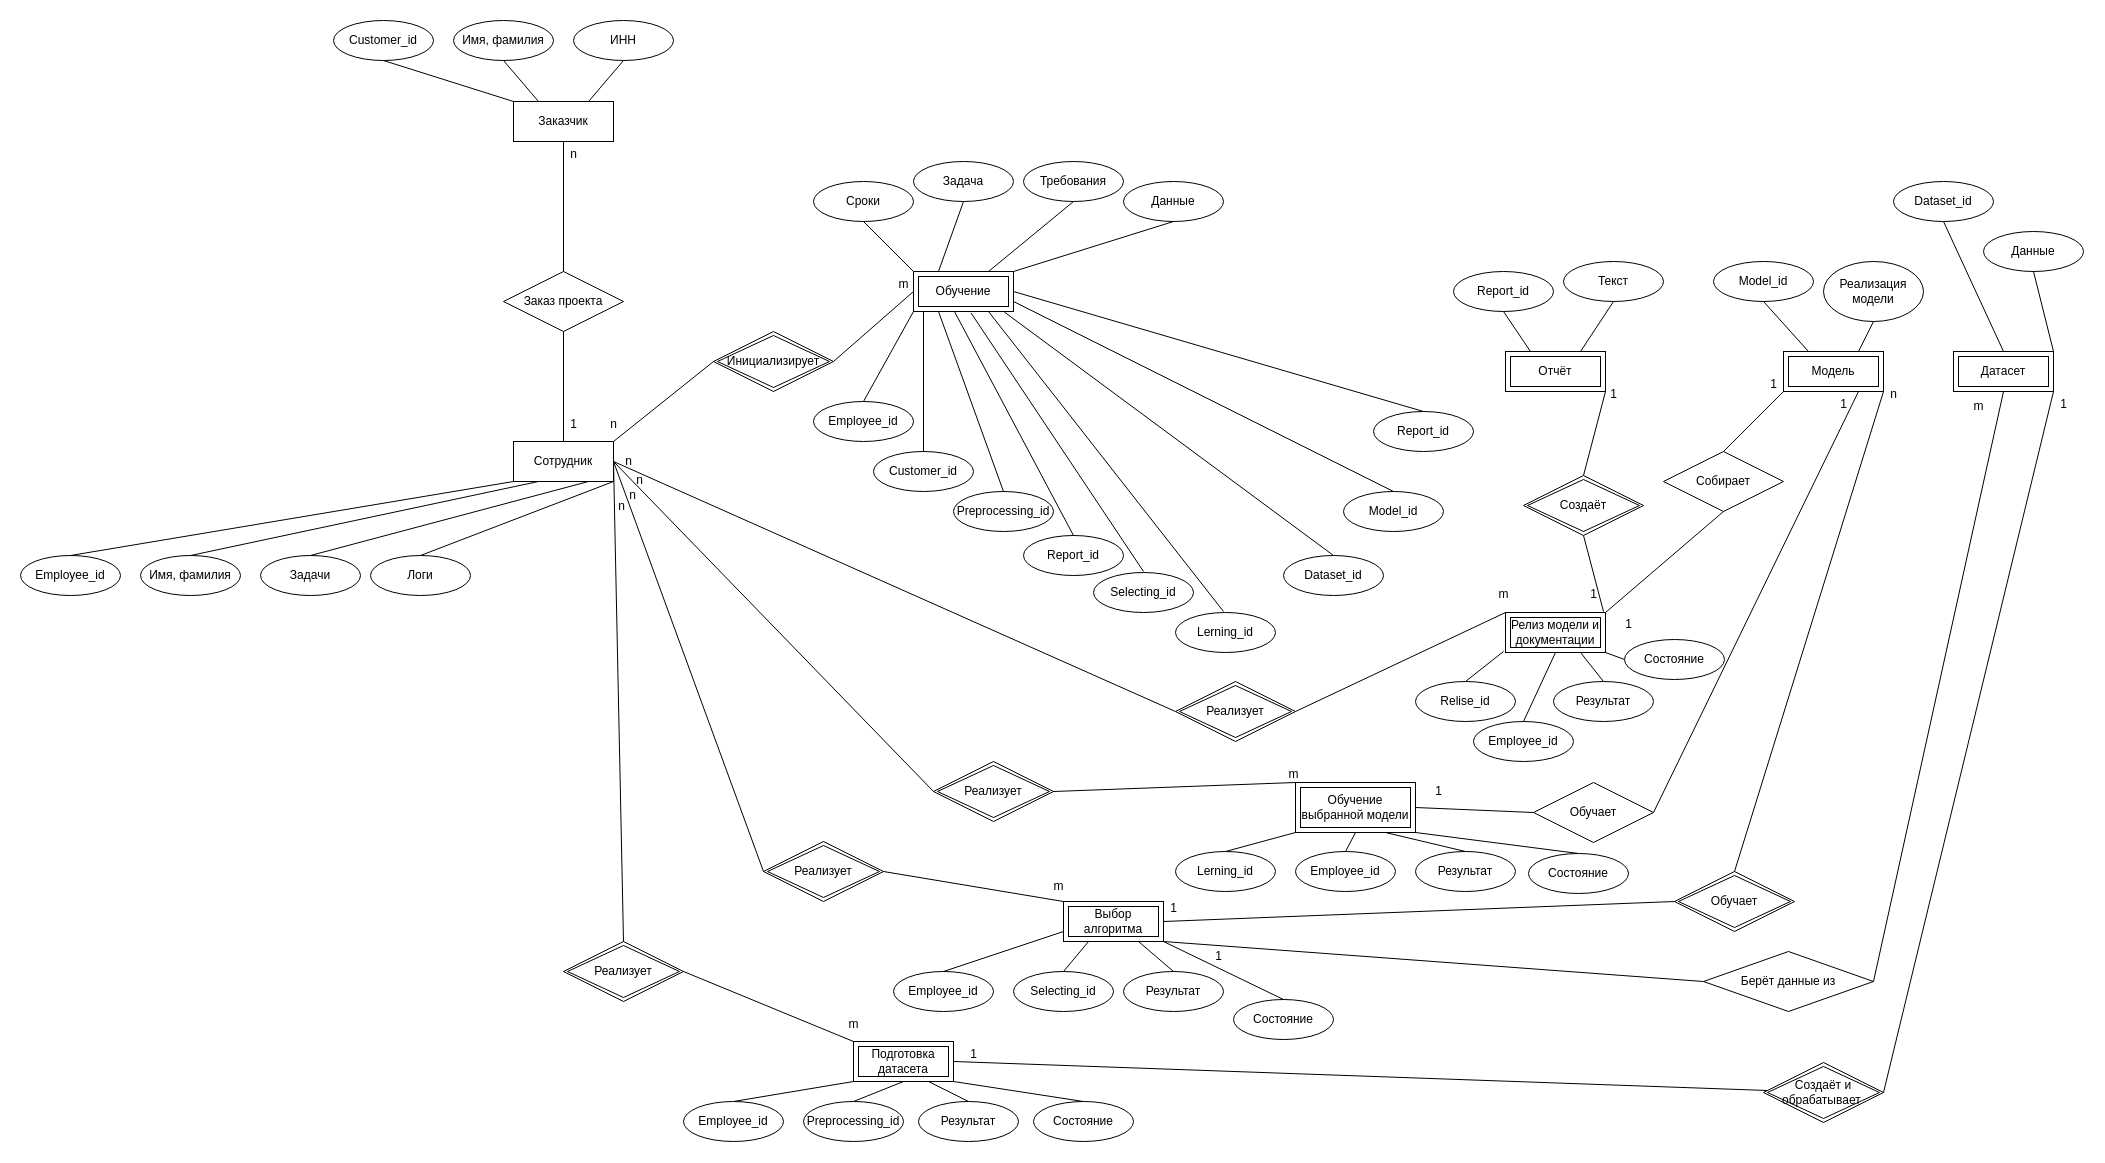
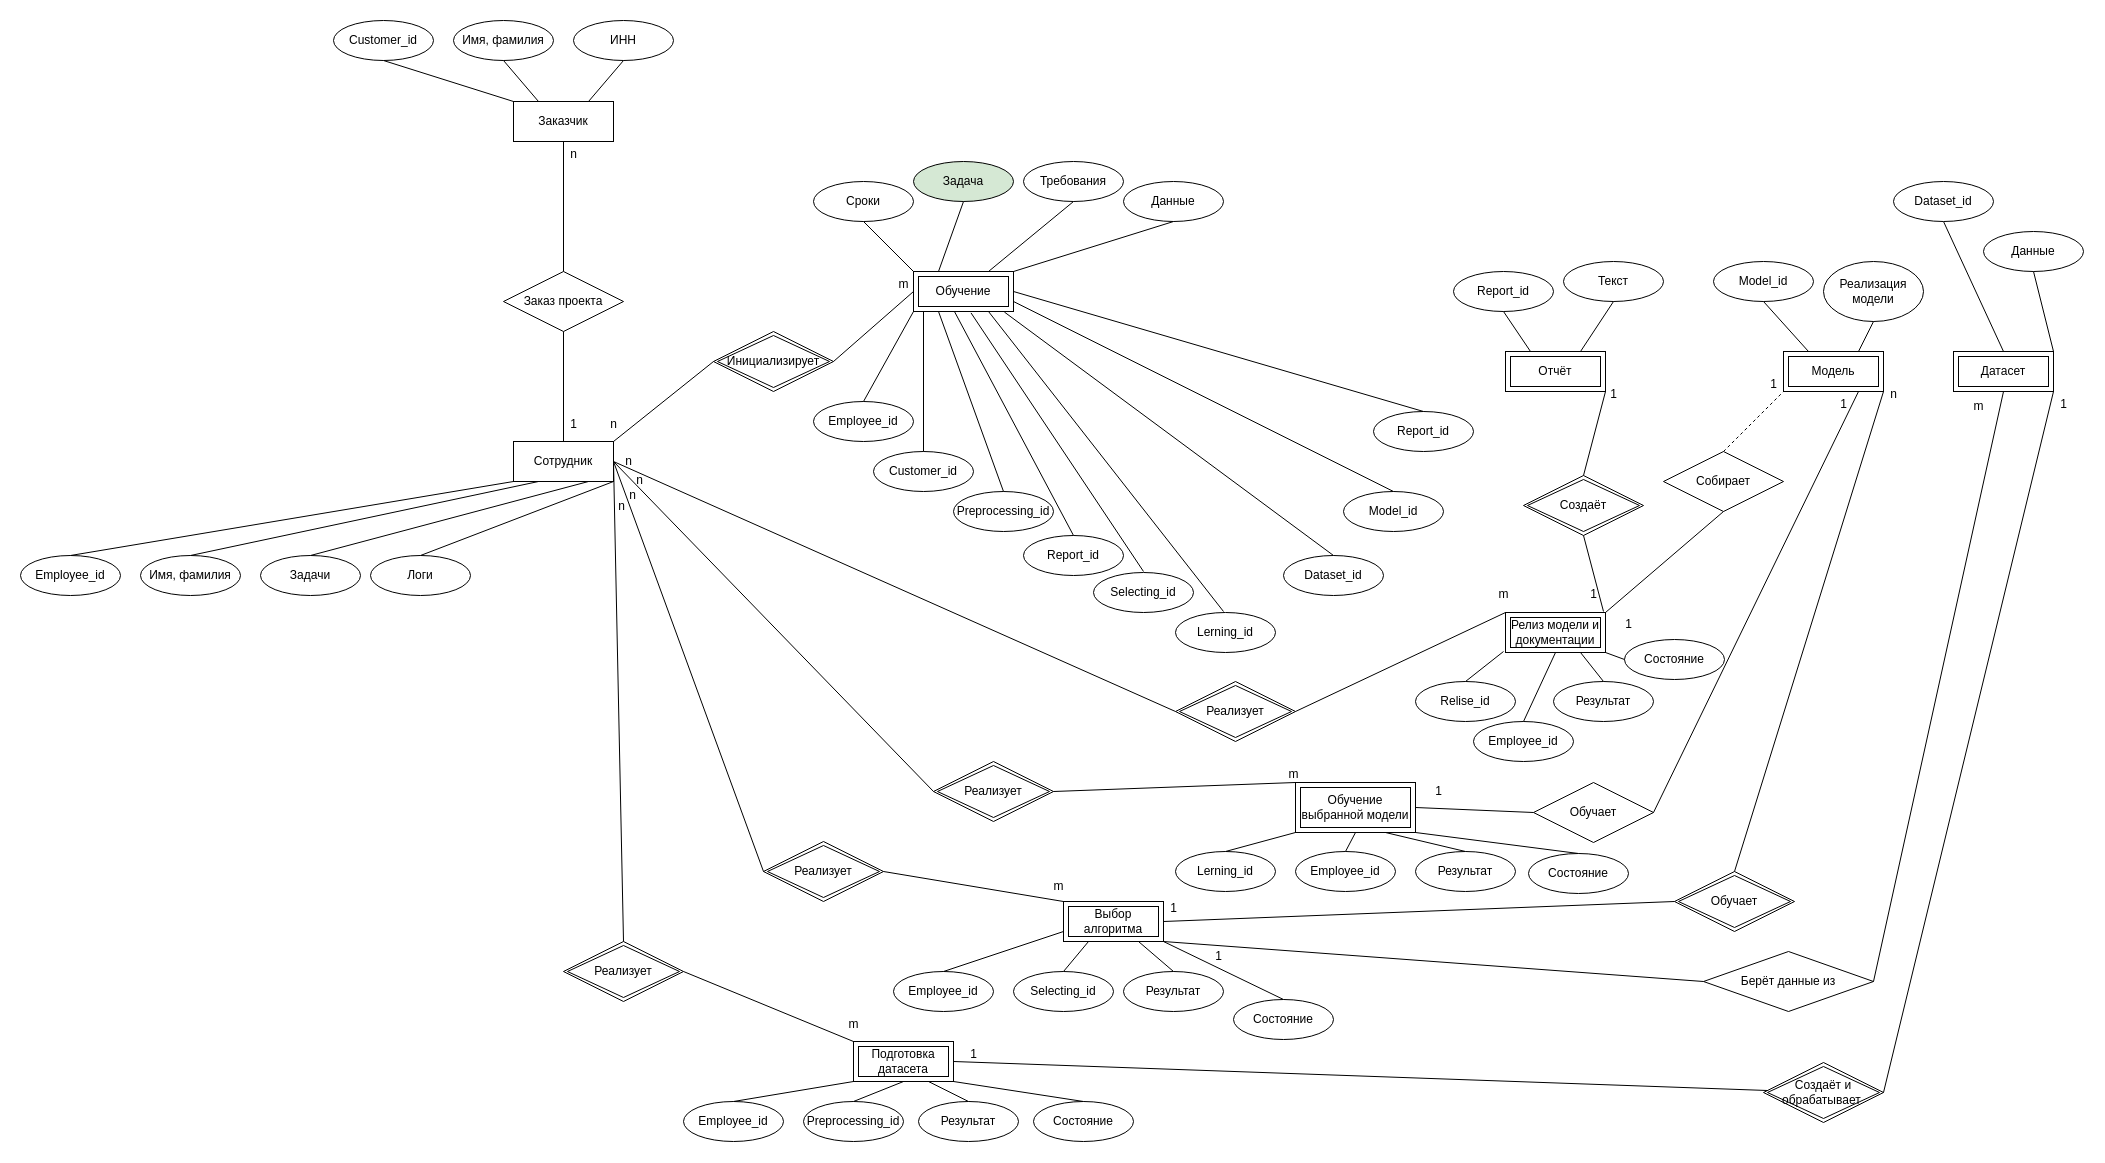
(964, 182) -> (964, 182)
(1754, 421) -> (1754, 421)
